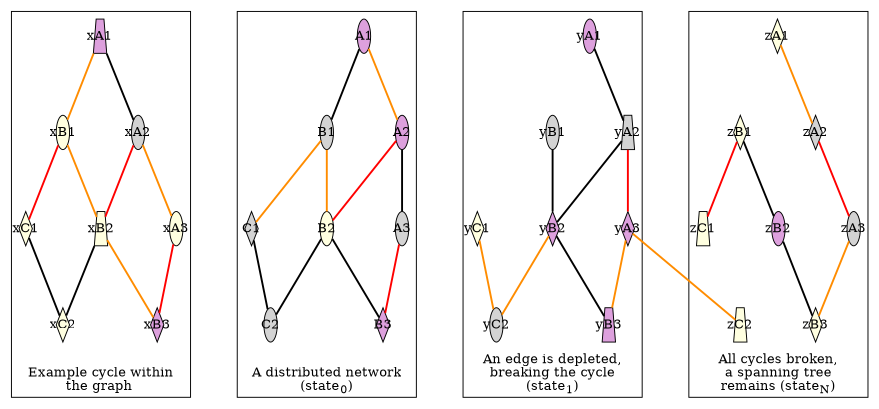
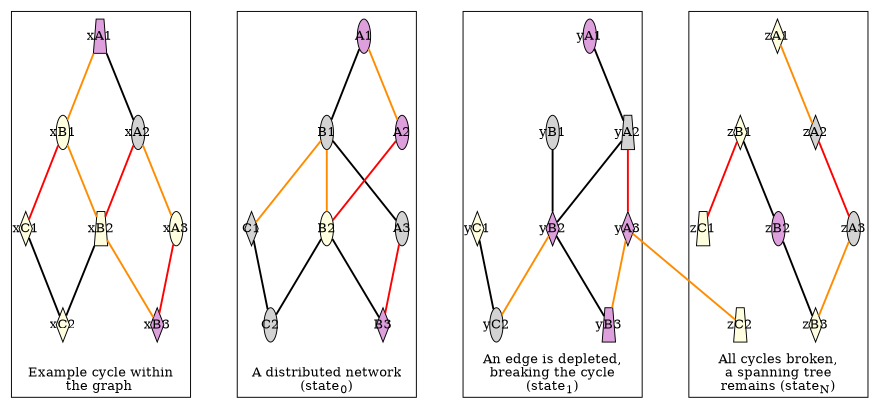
(402, 181) -> (360, 175)
(486, 275) -> (486, 275)
